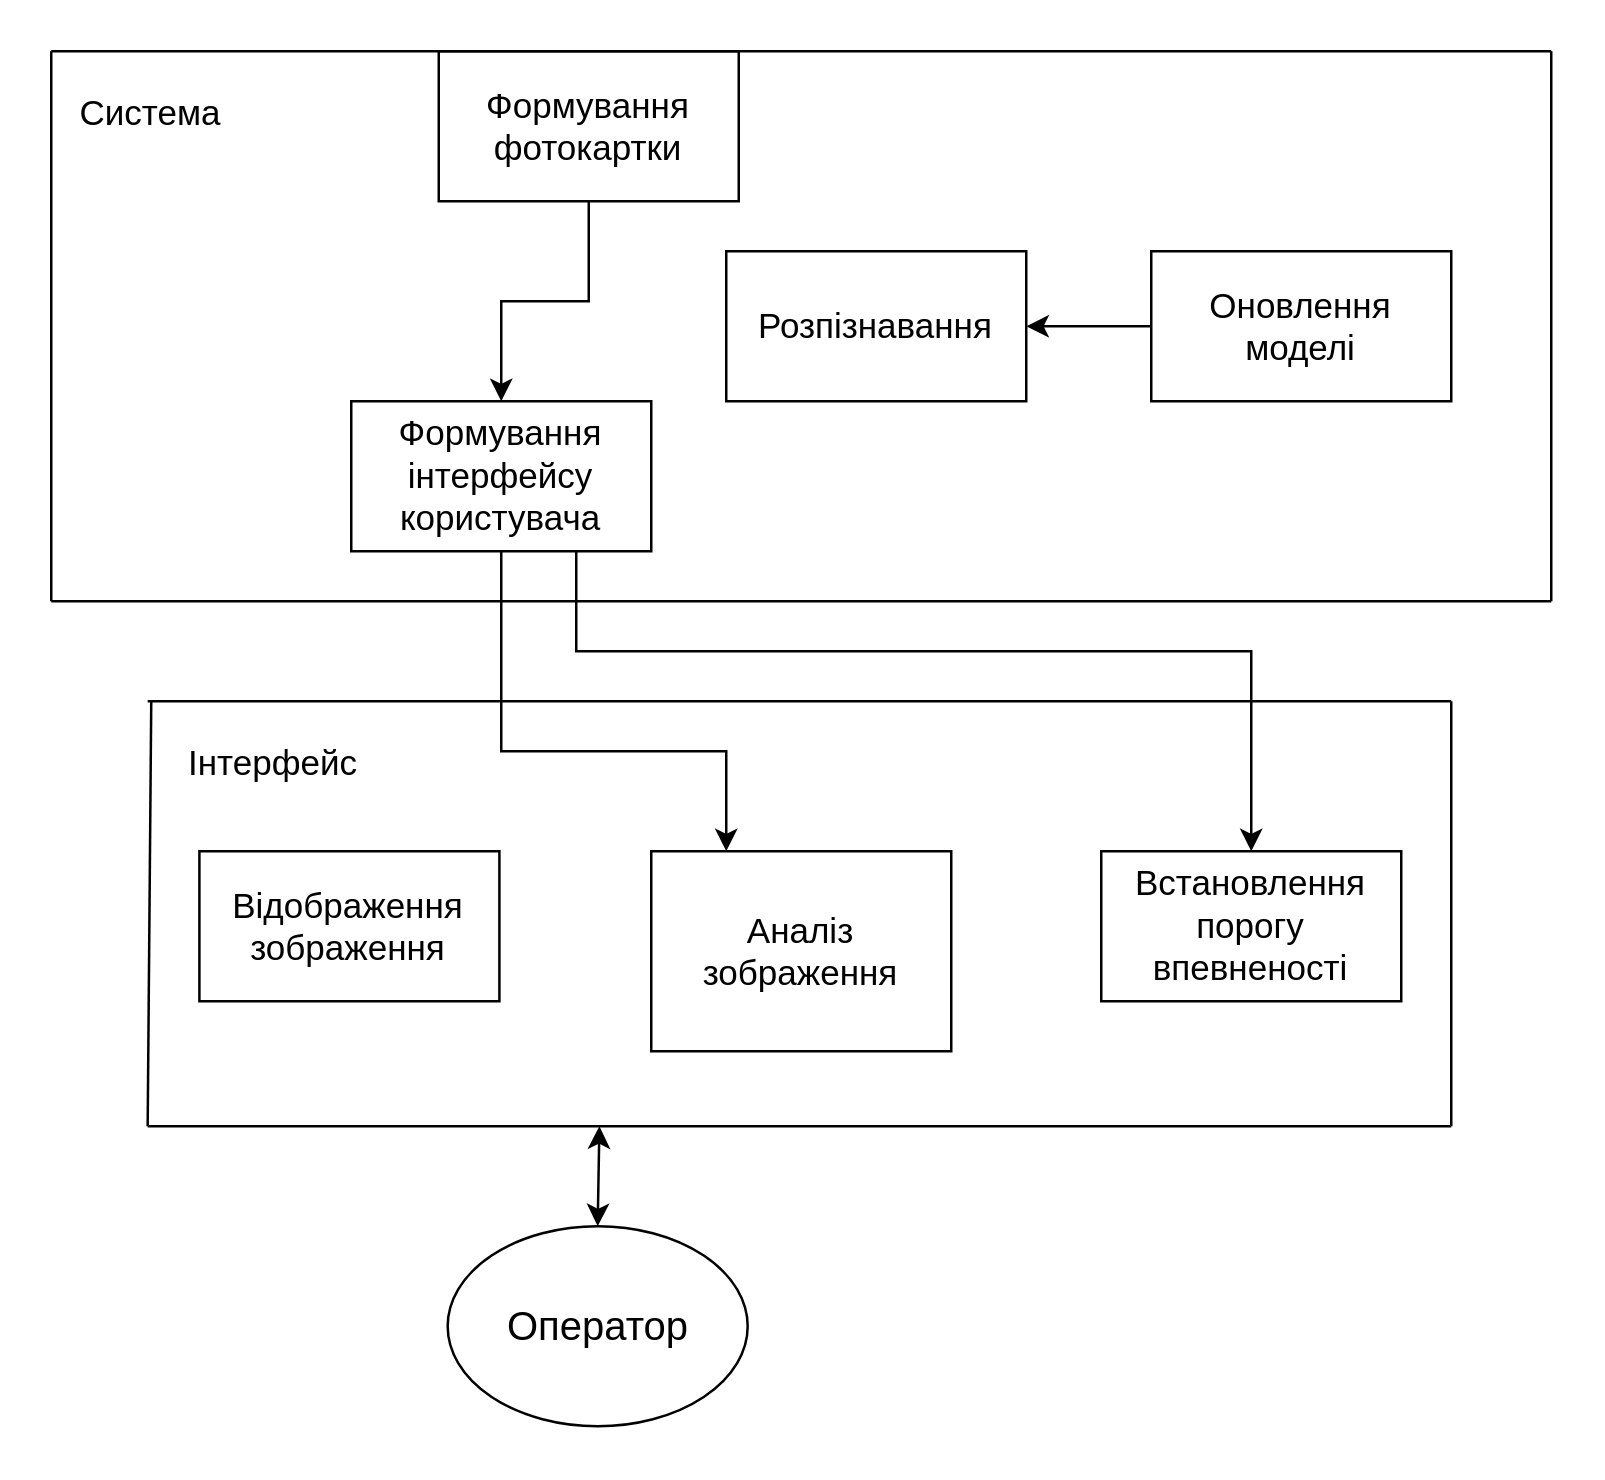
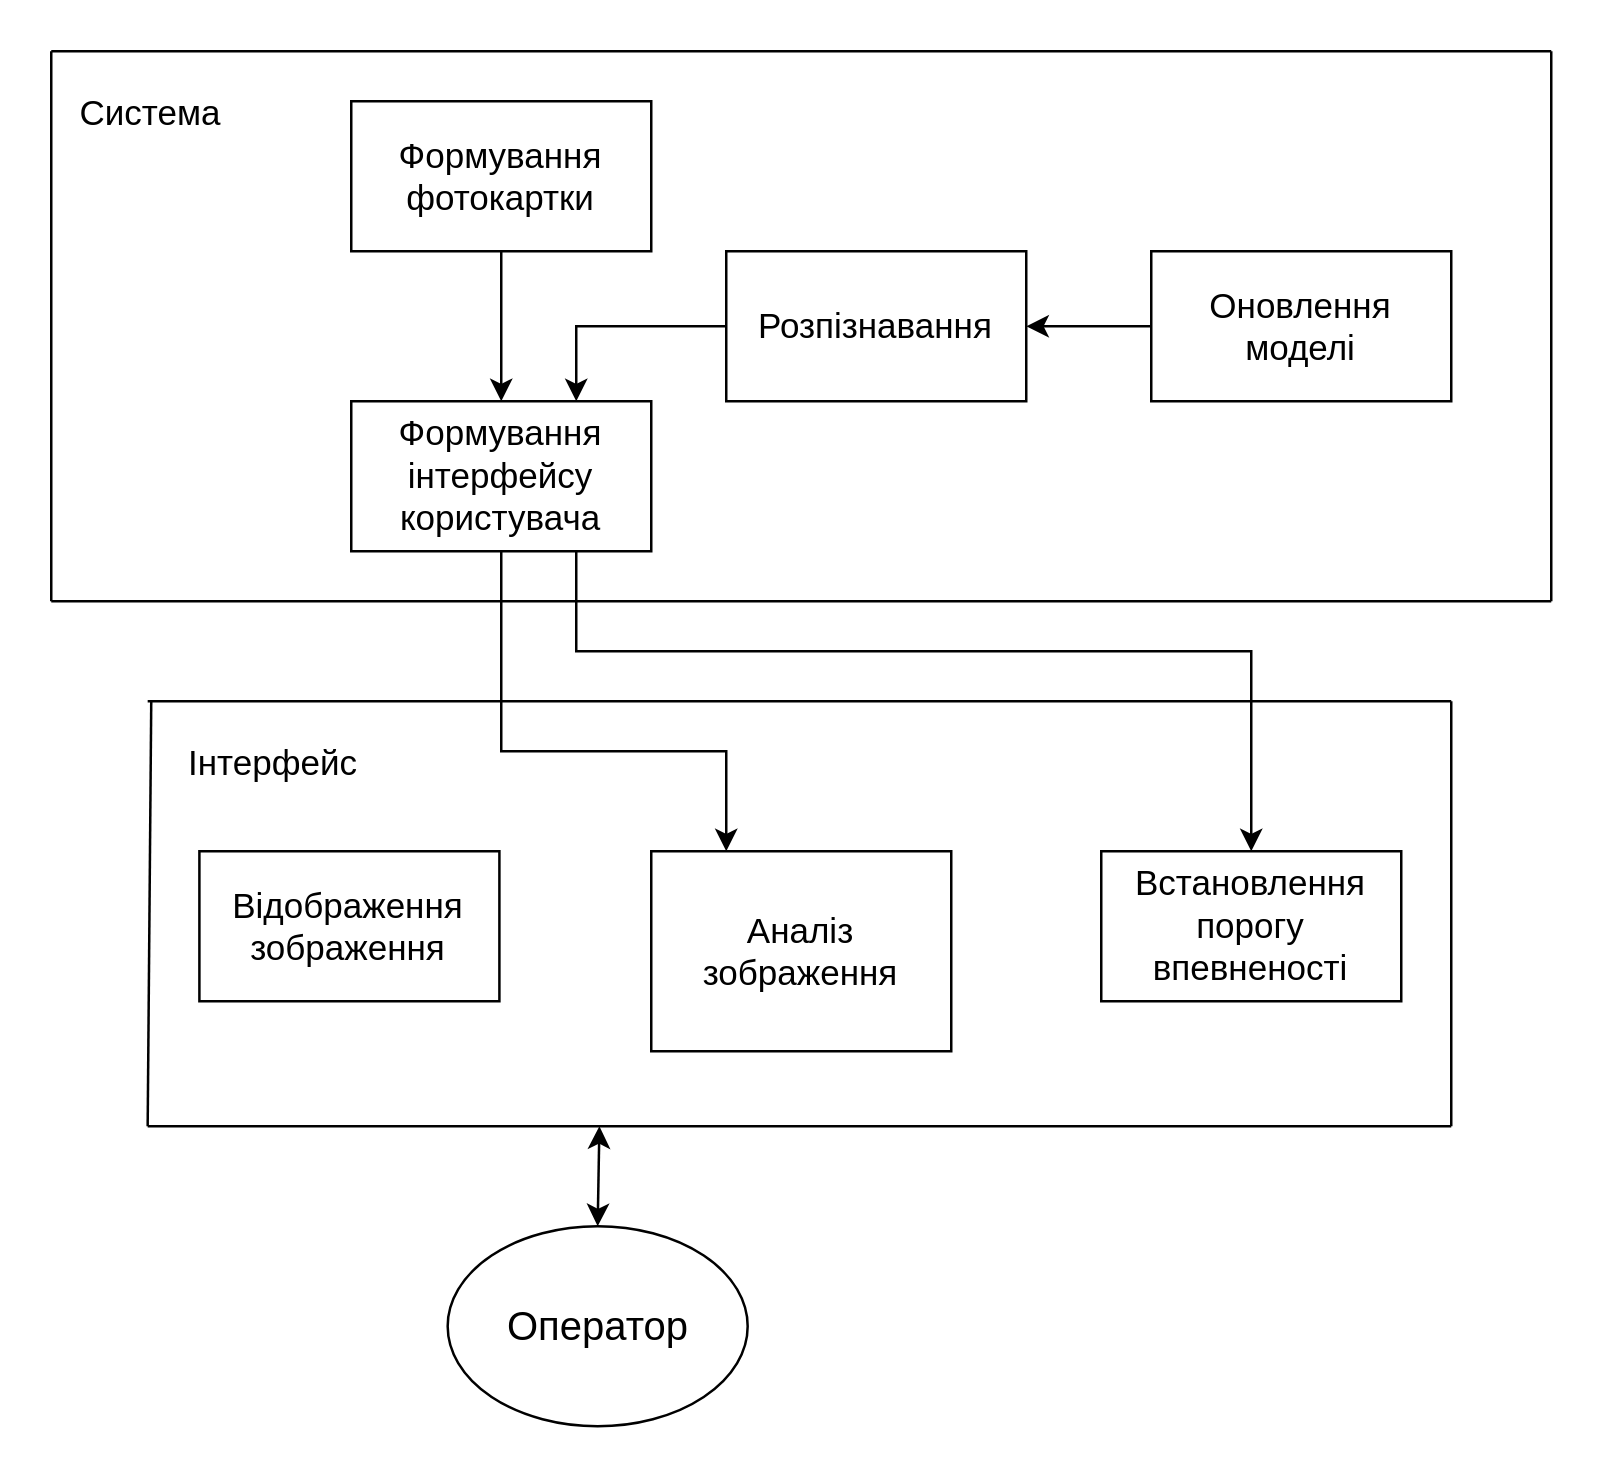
(589, 126) -> (501, 176)
none -> (622, 326)
